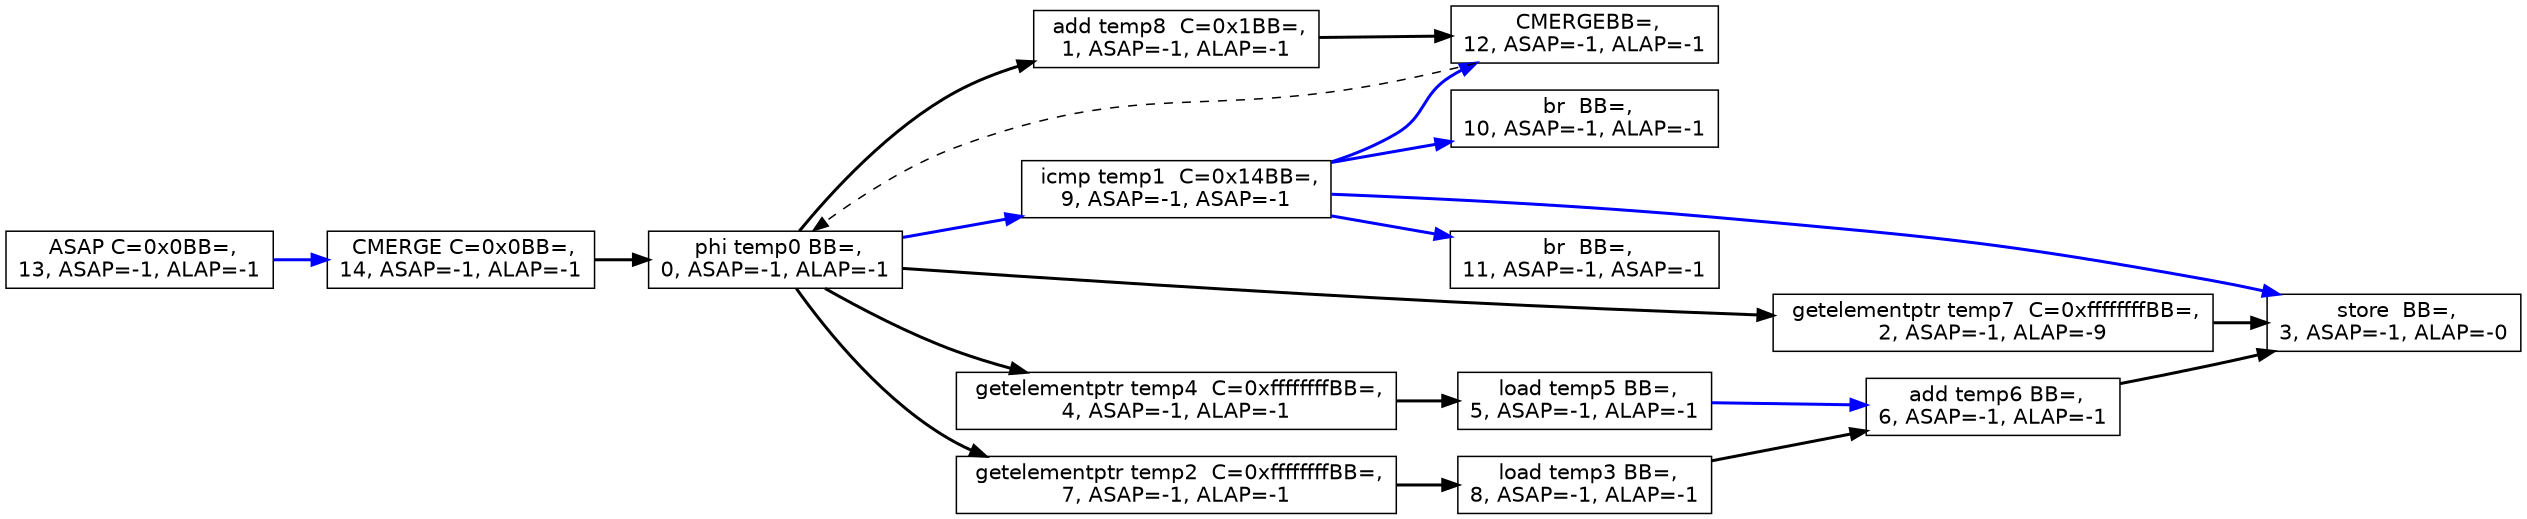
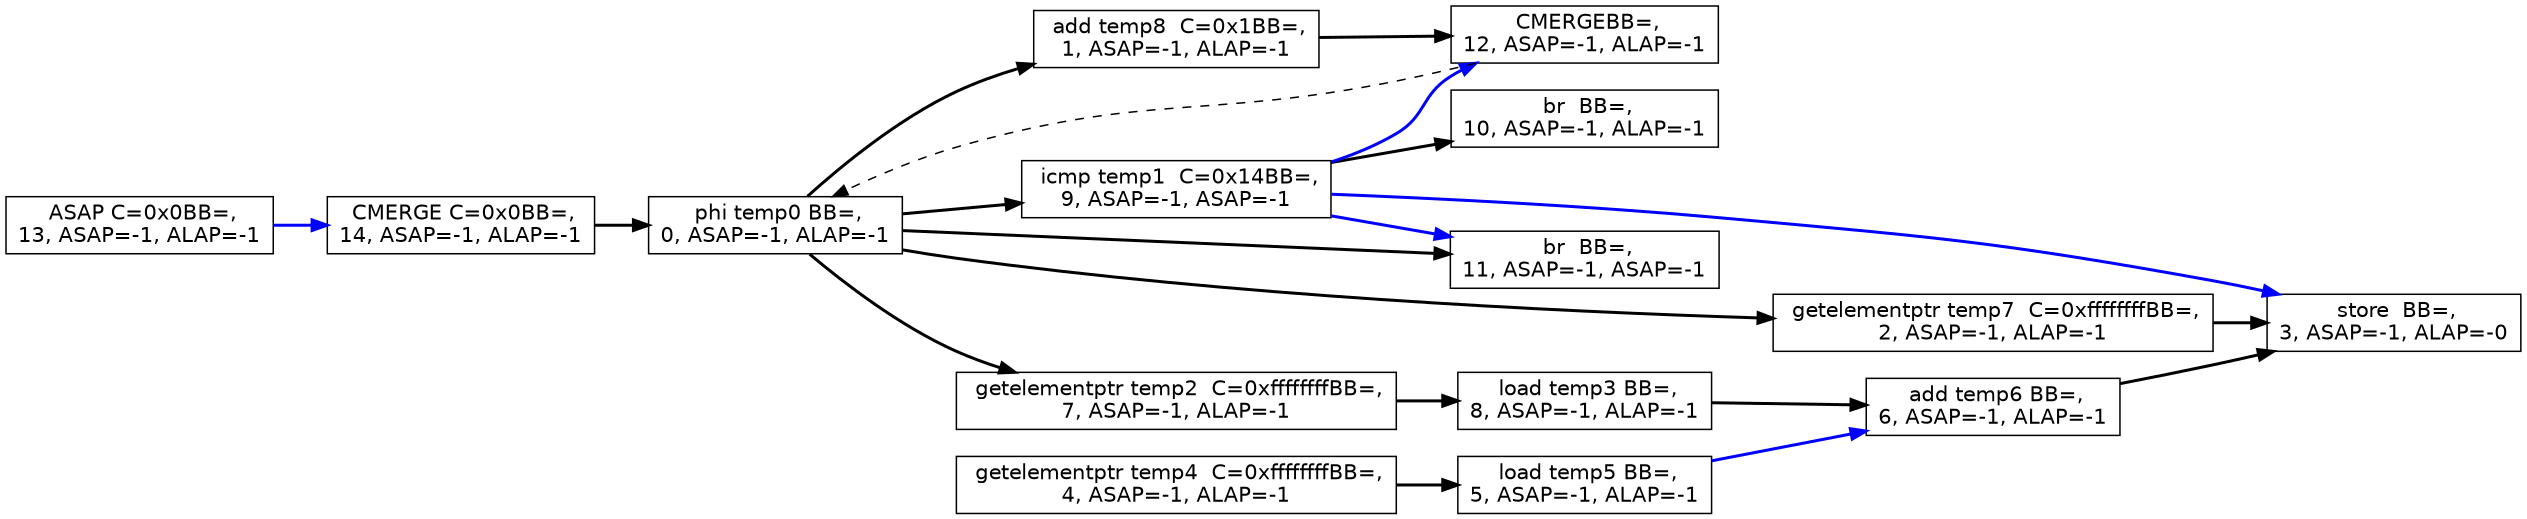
(1384, 153) -> (1384, 153)
(954, 228) -> (954, 209)
(1993, 323) -> (1993, 323)
(915, 335) -> (1168, 242)
